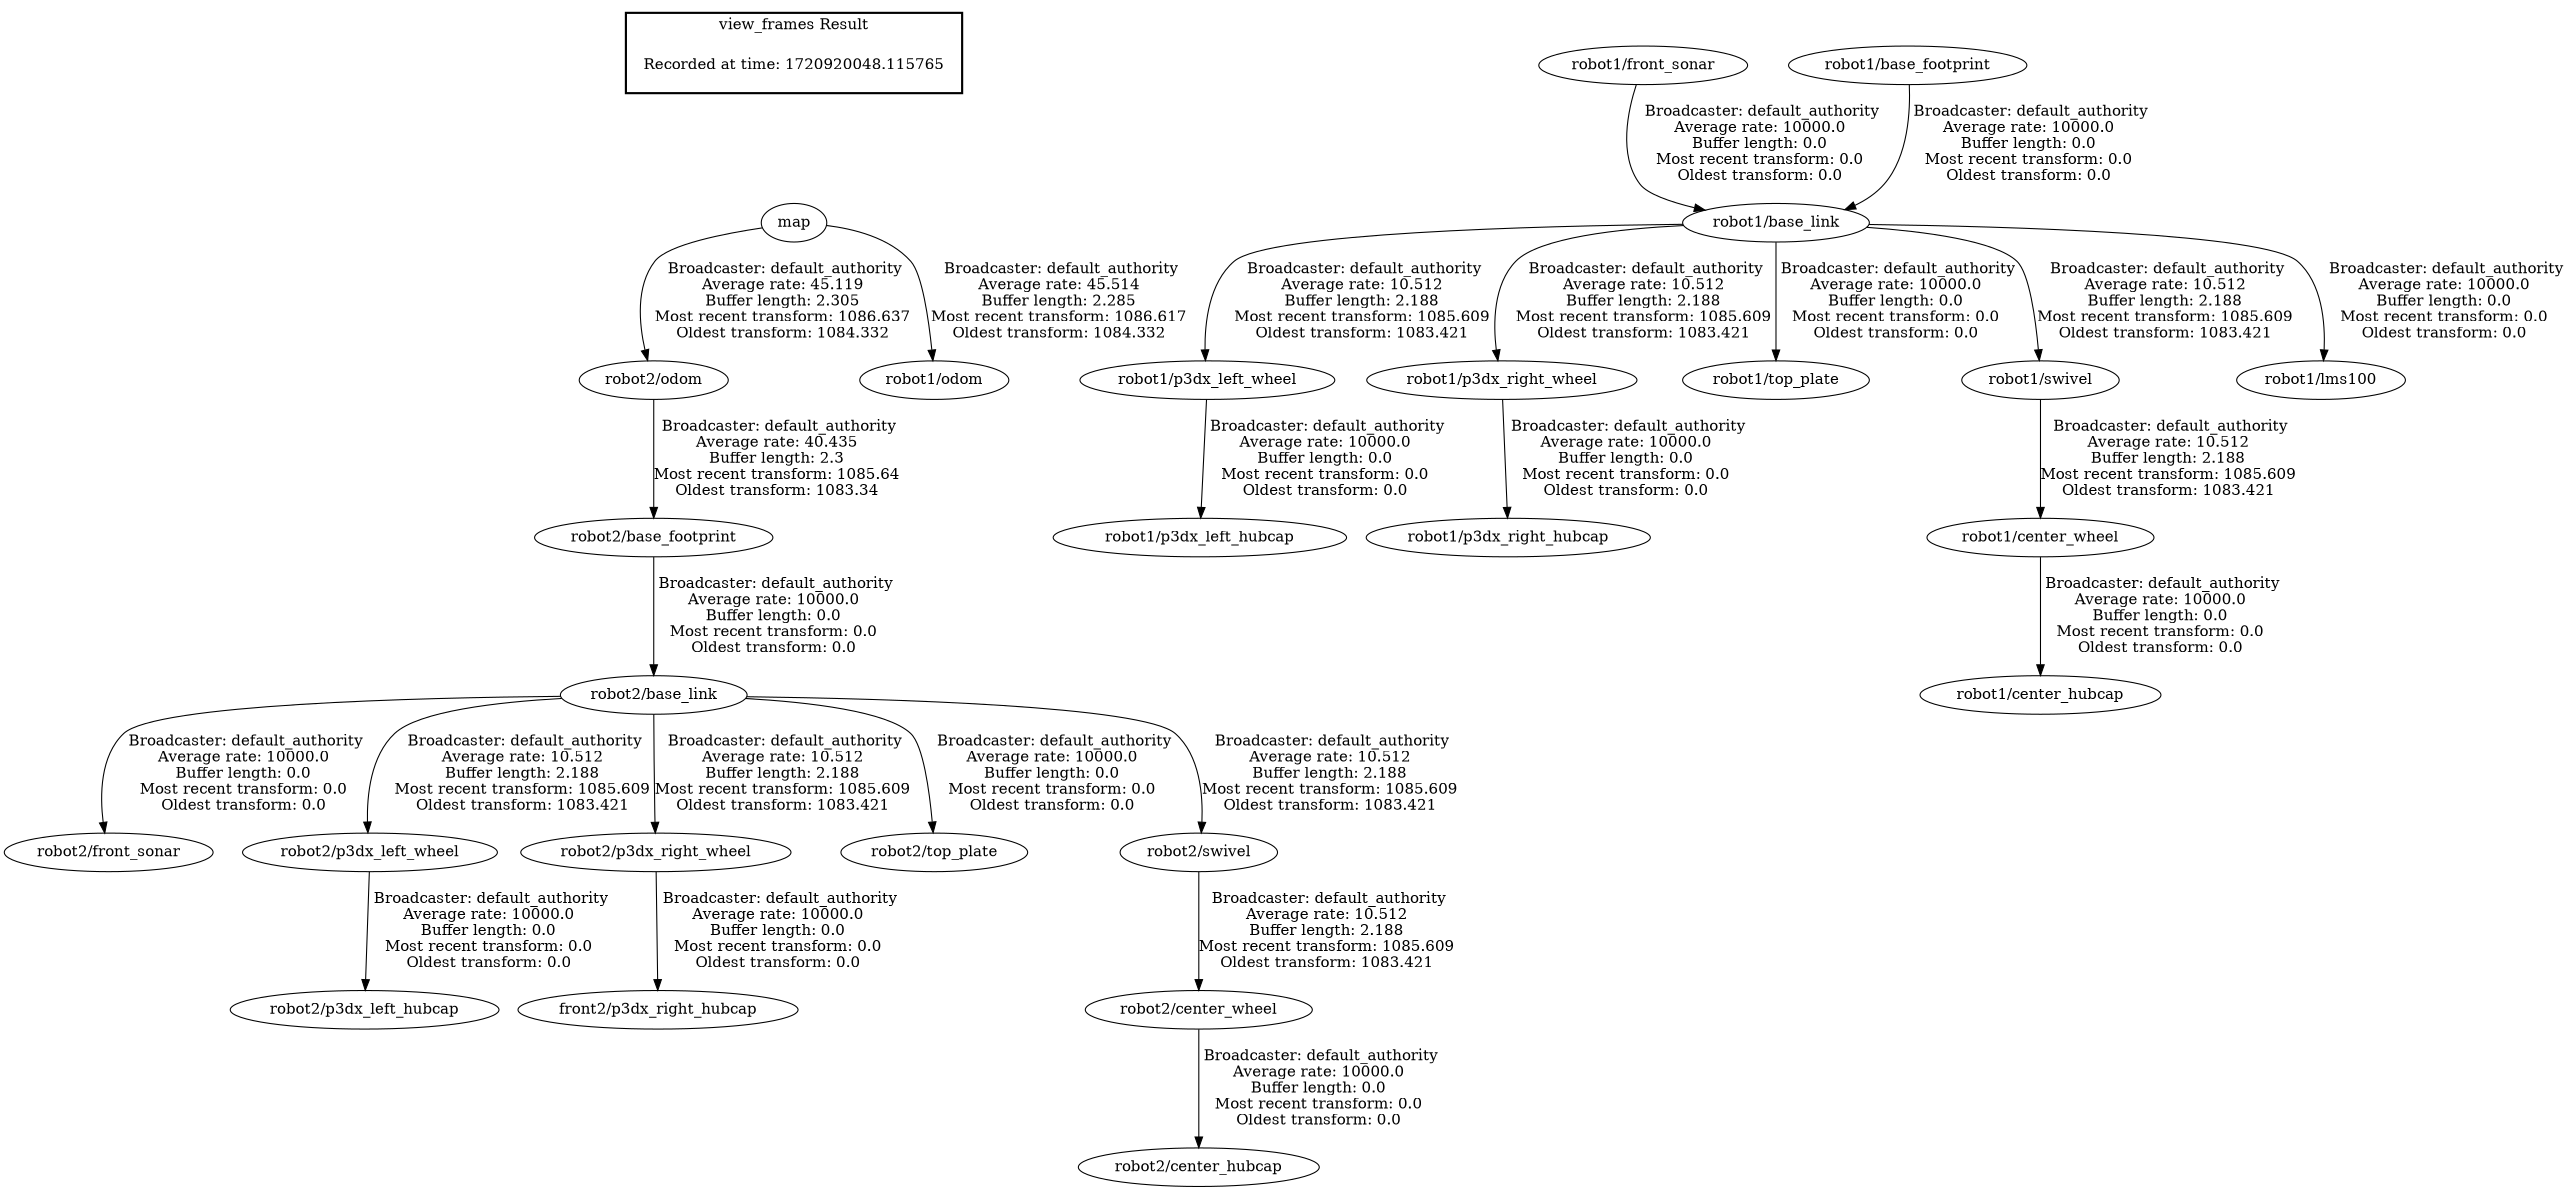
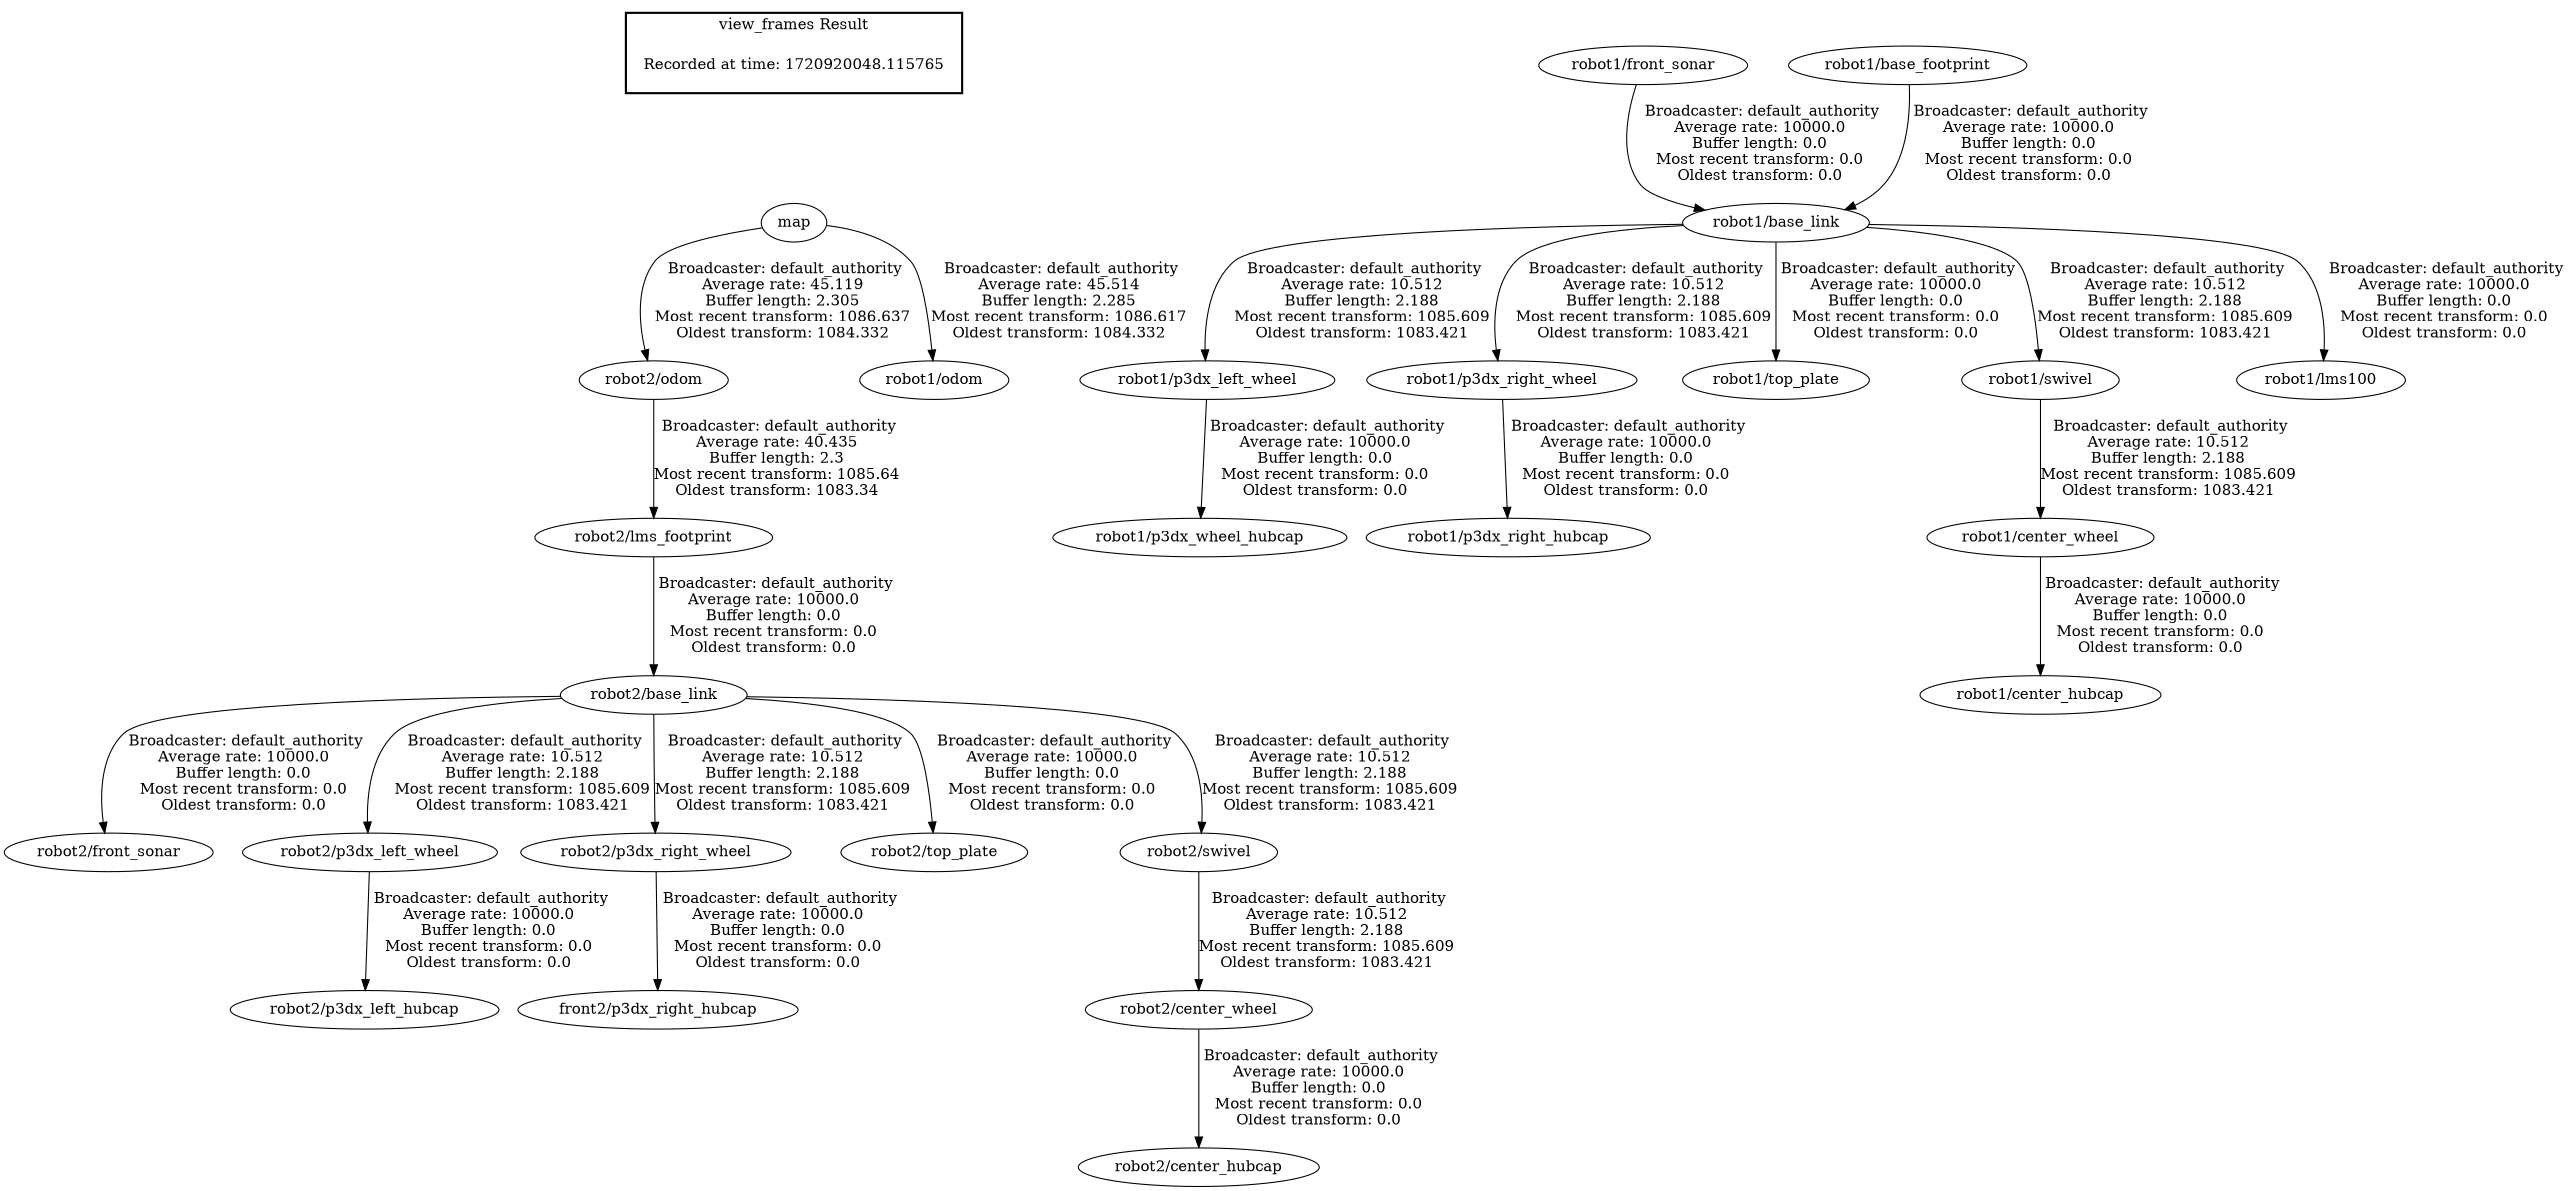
(654, 538) -> (654, 538)
(1200, 538) -> (1200, 538)
